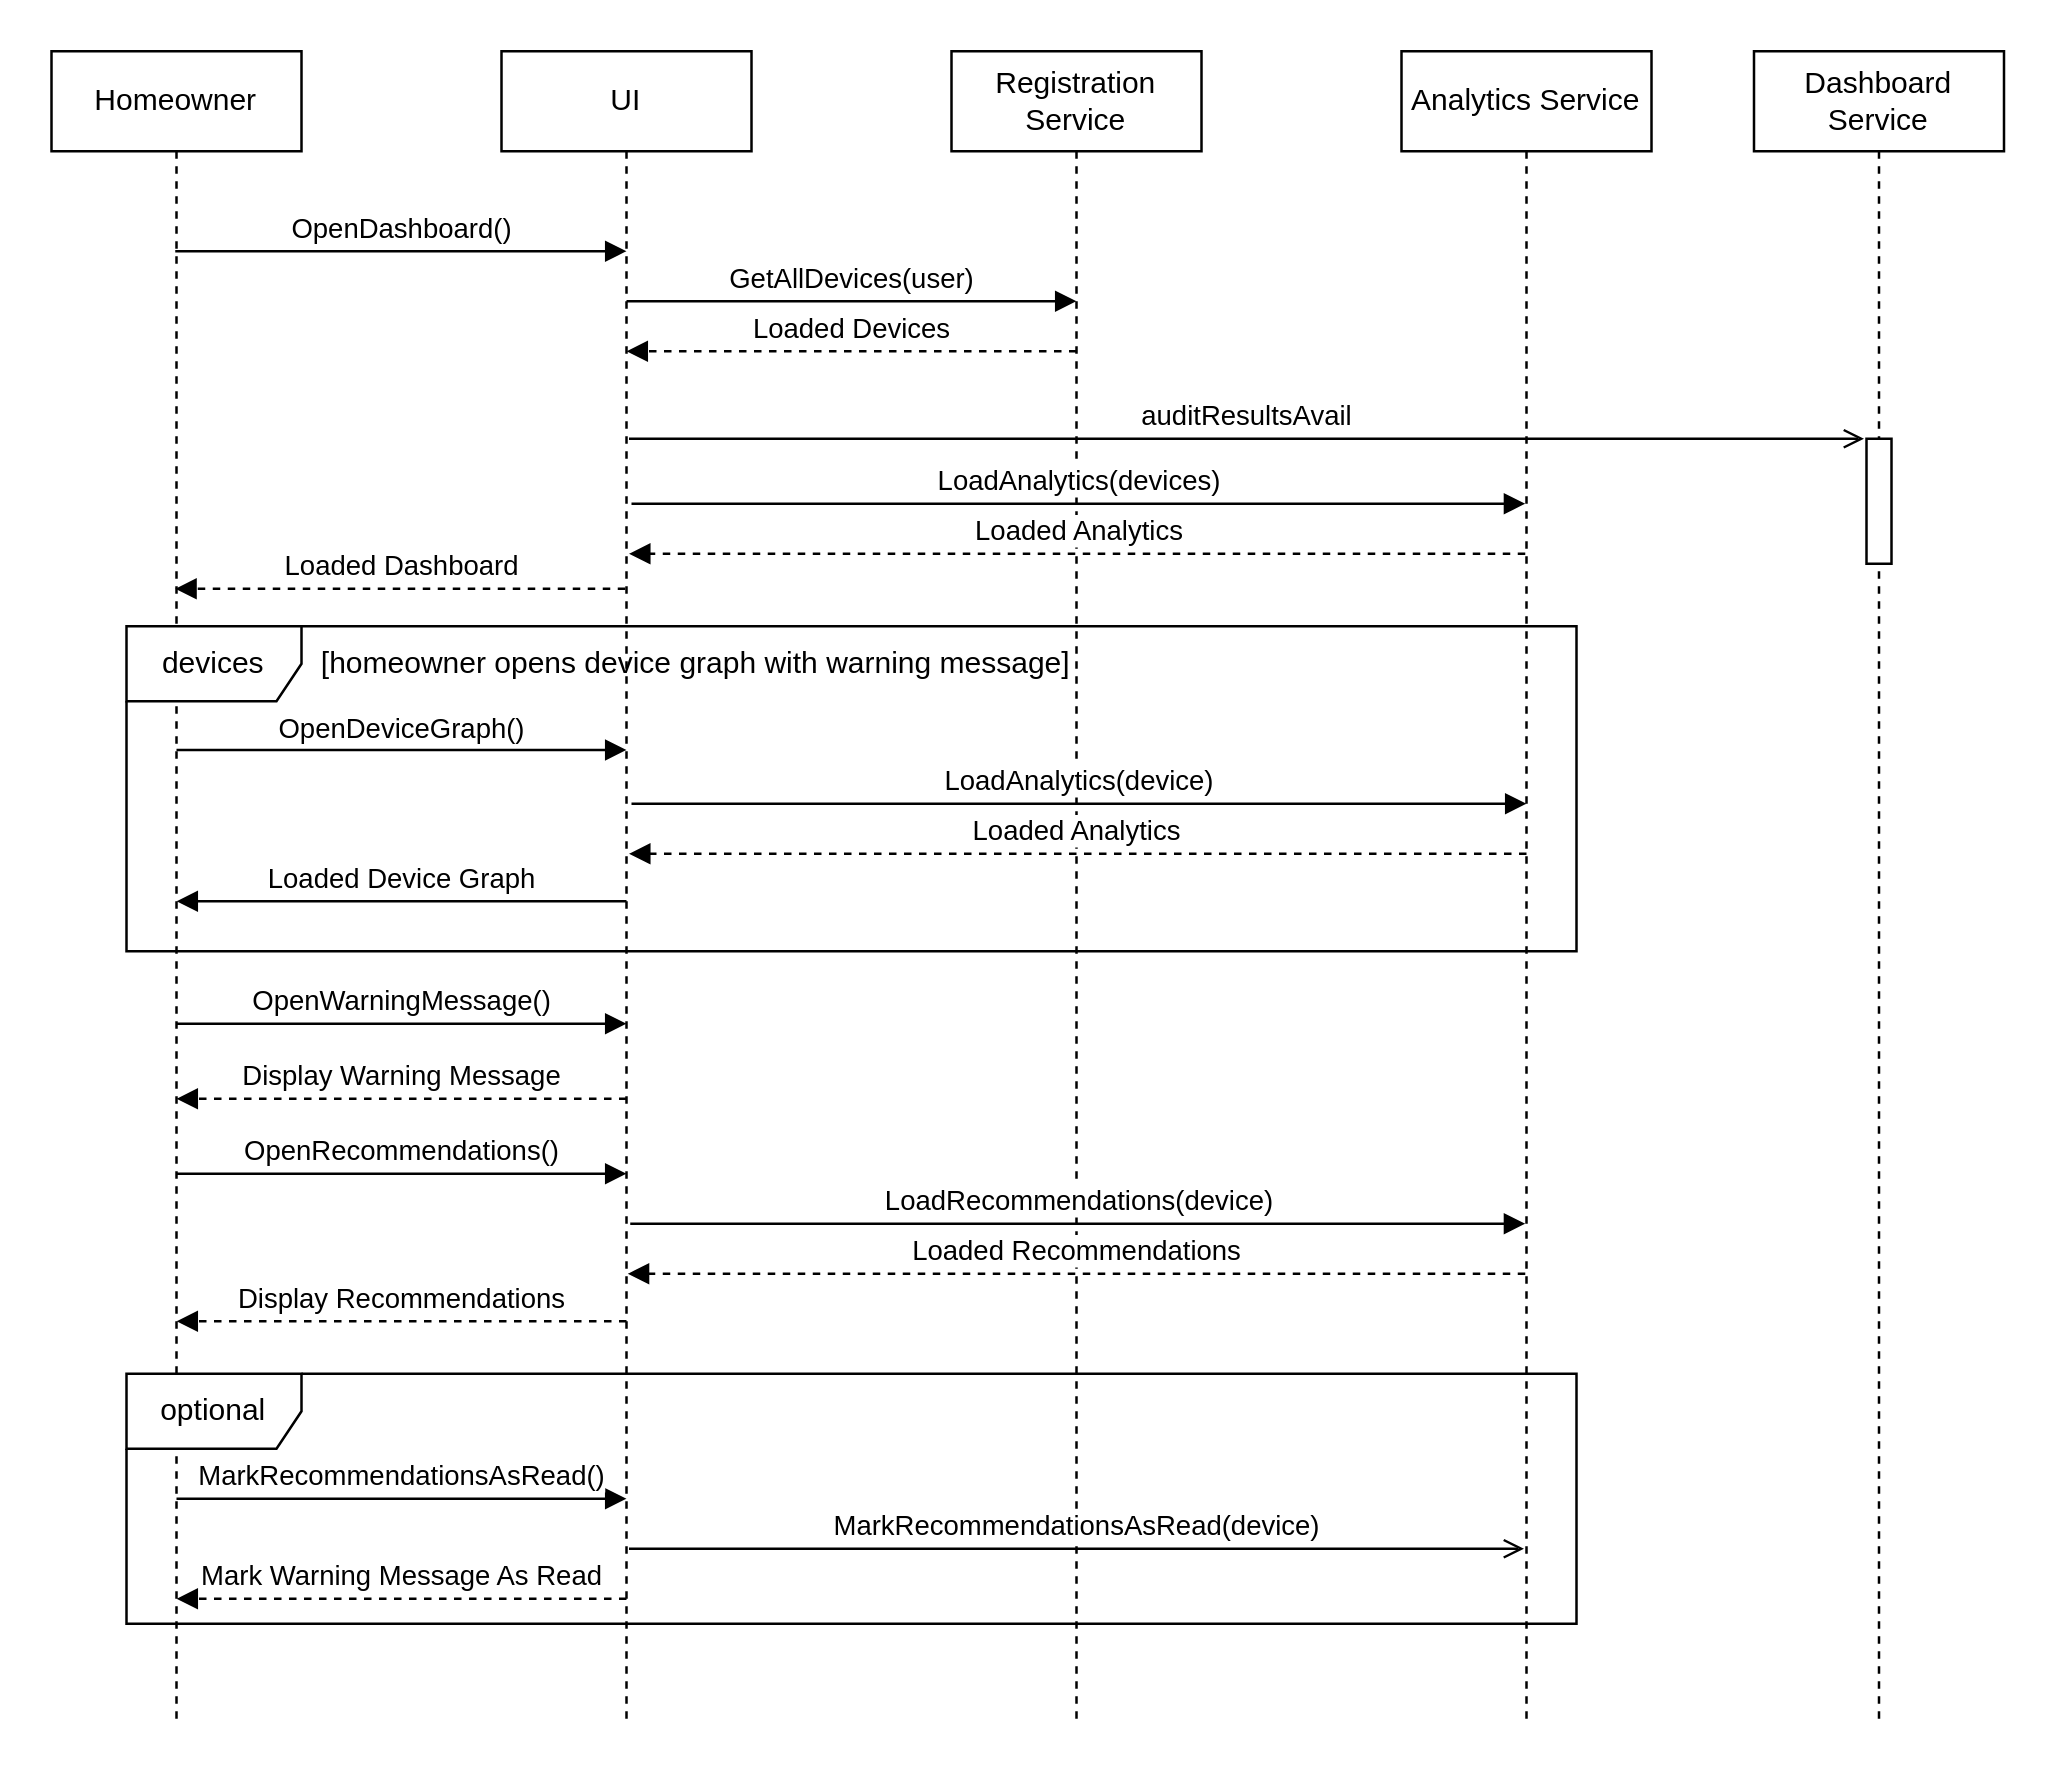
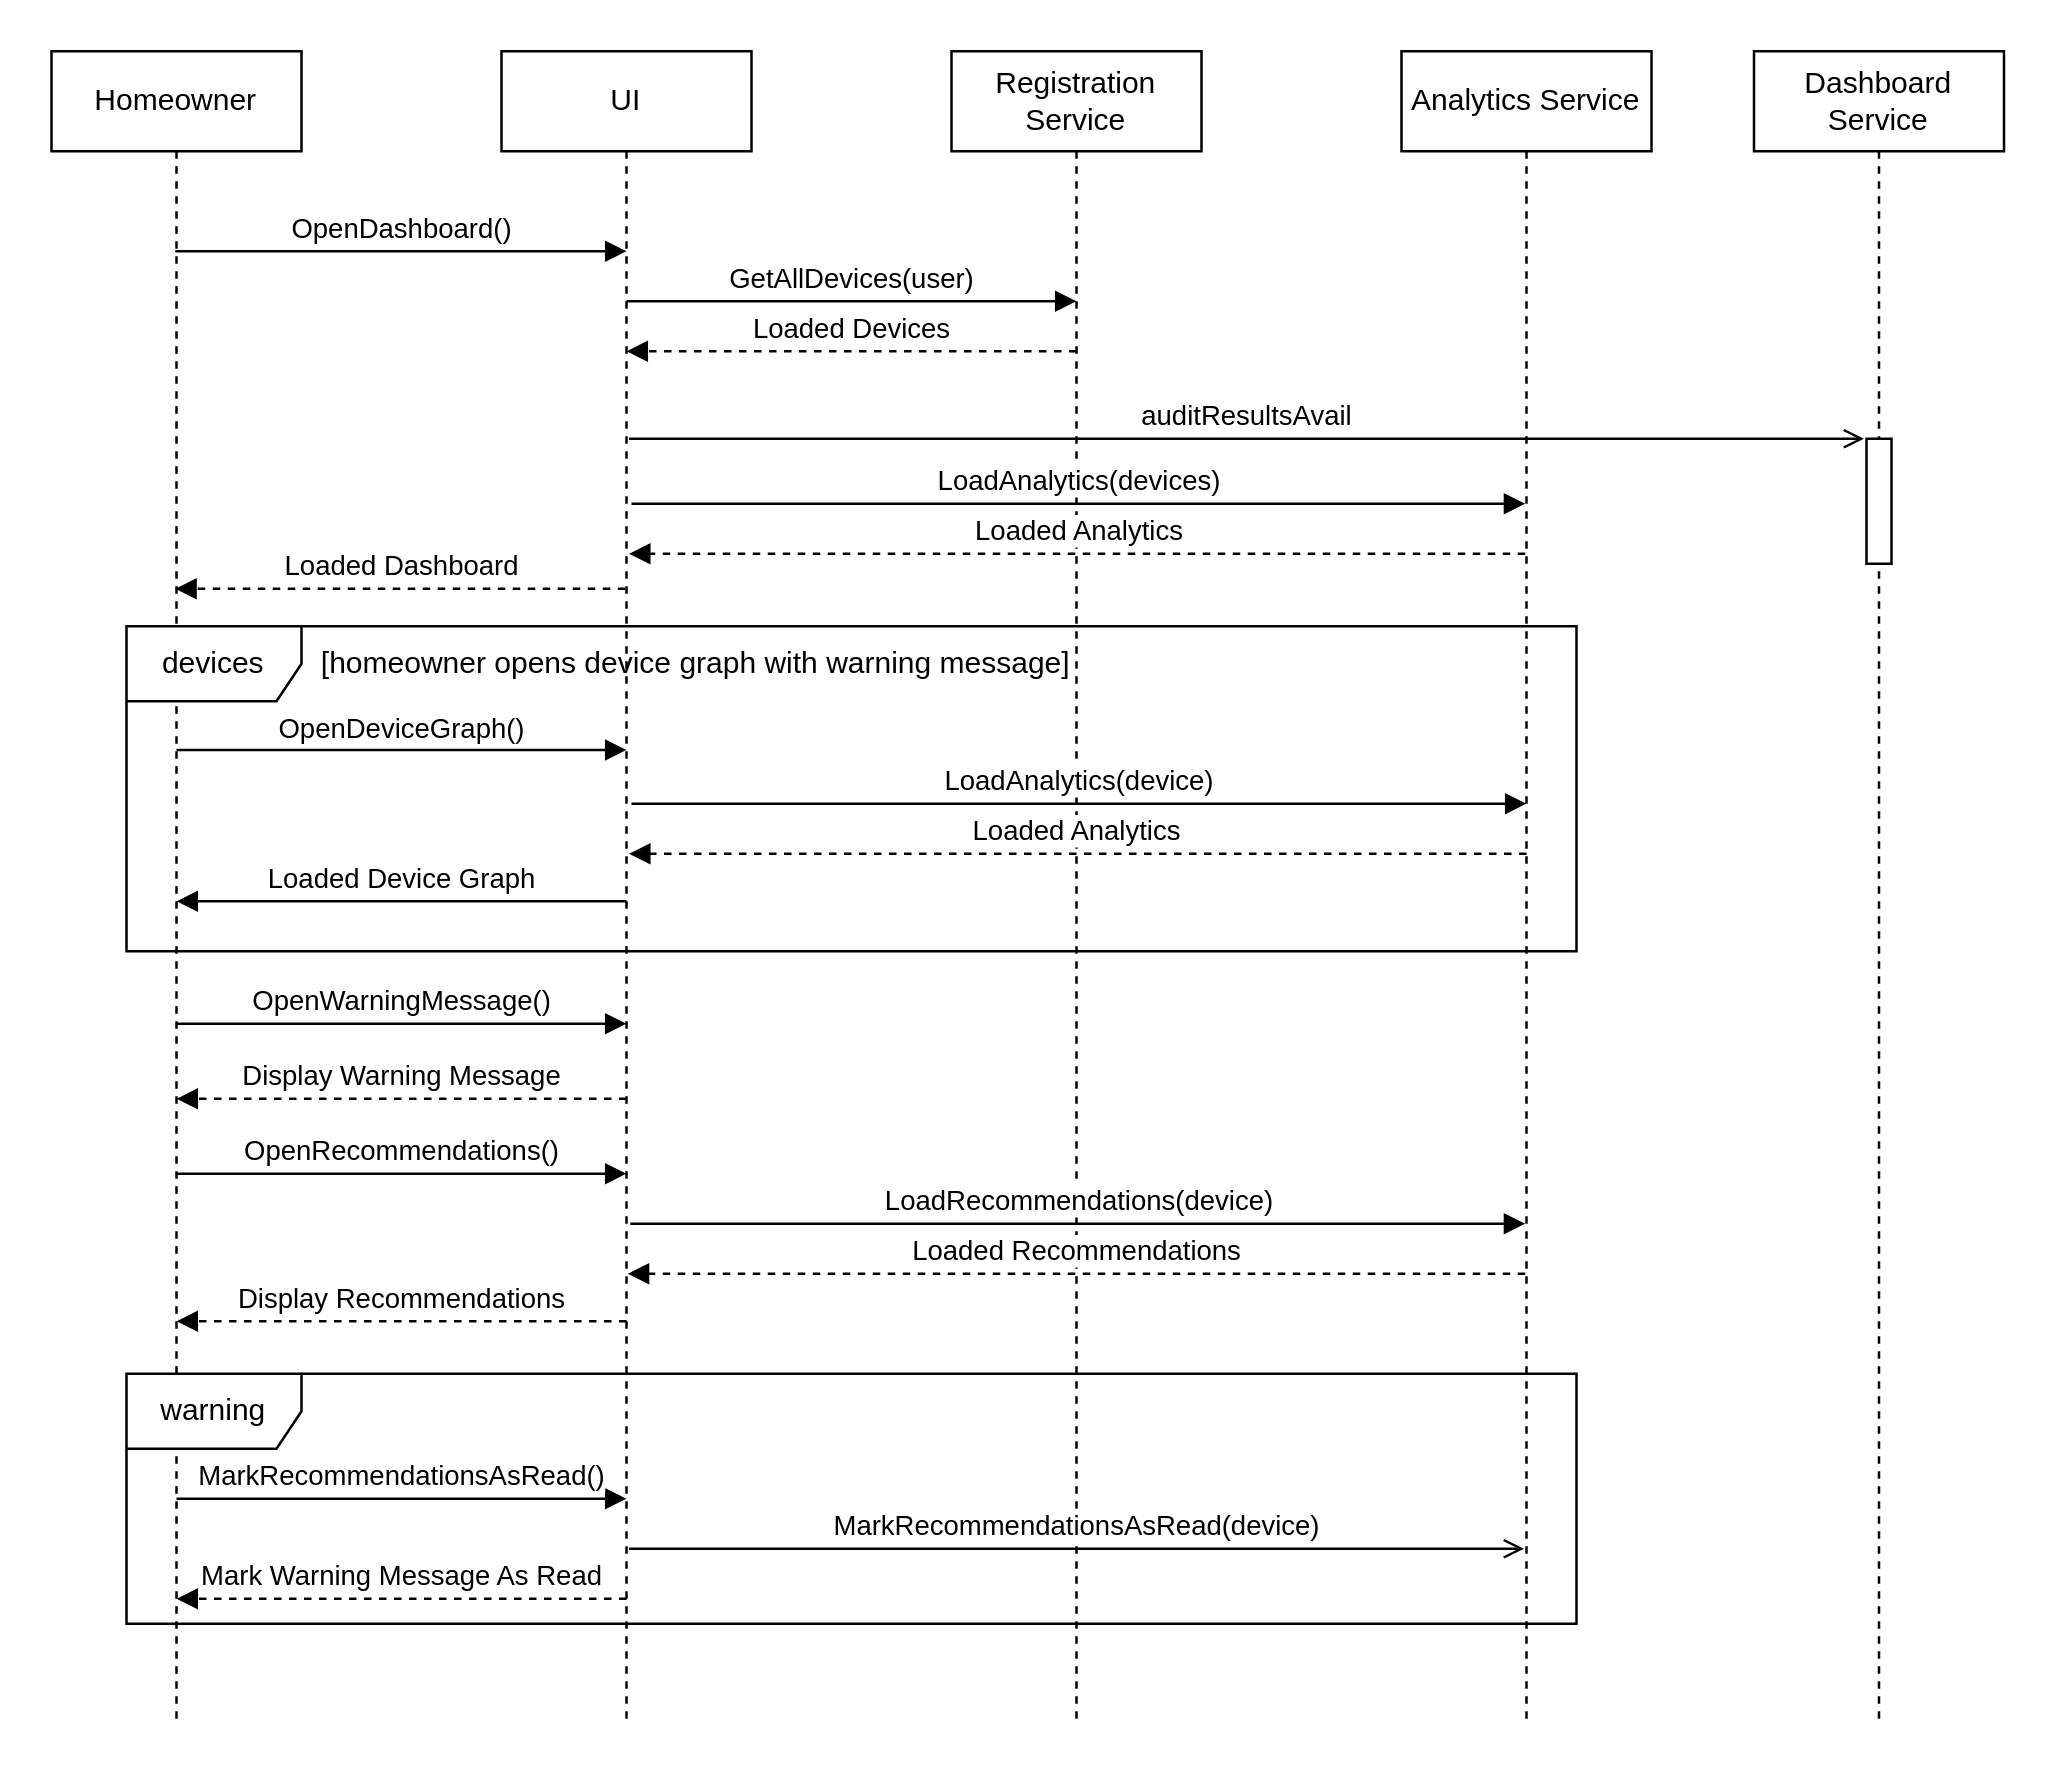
(214, 1411) -> (214, 1411)
